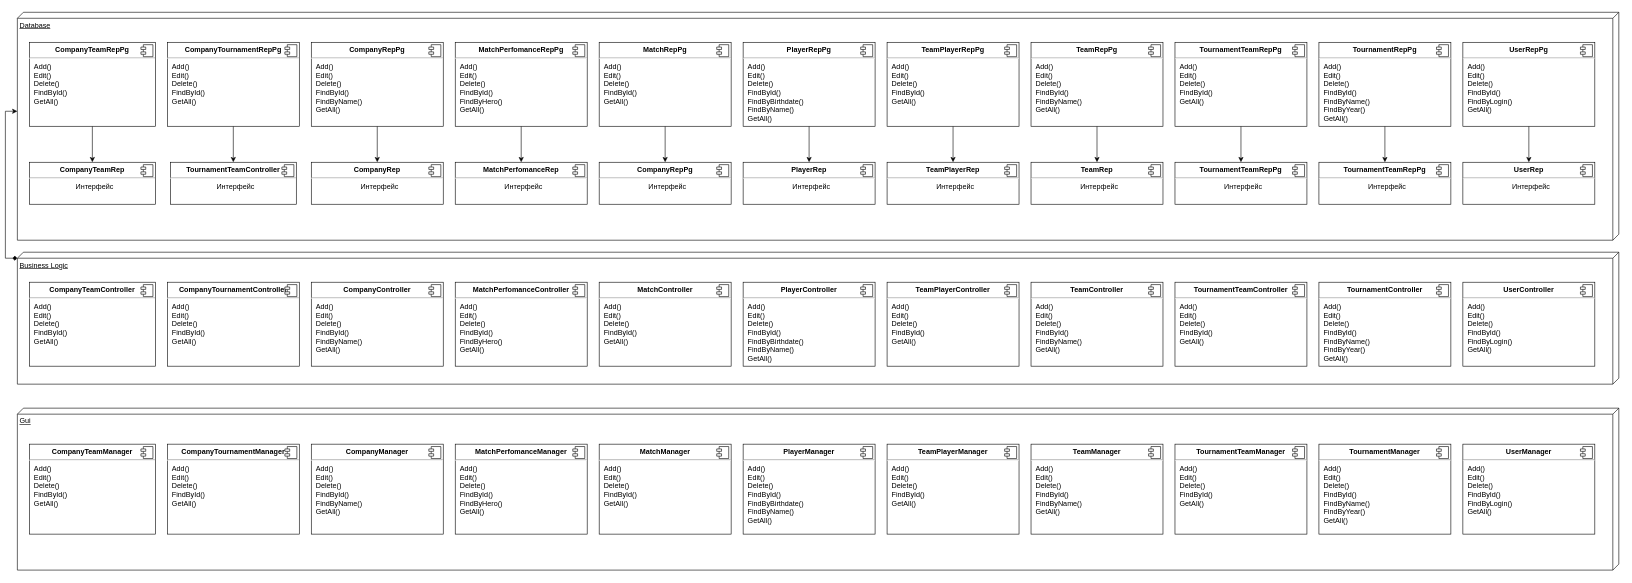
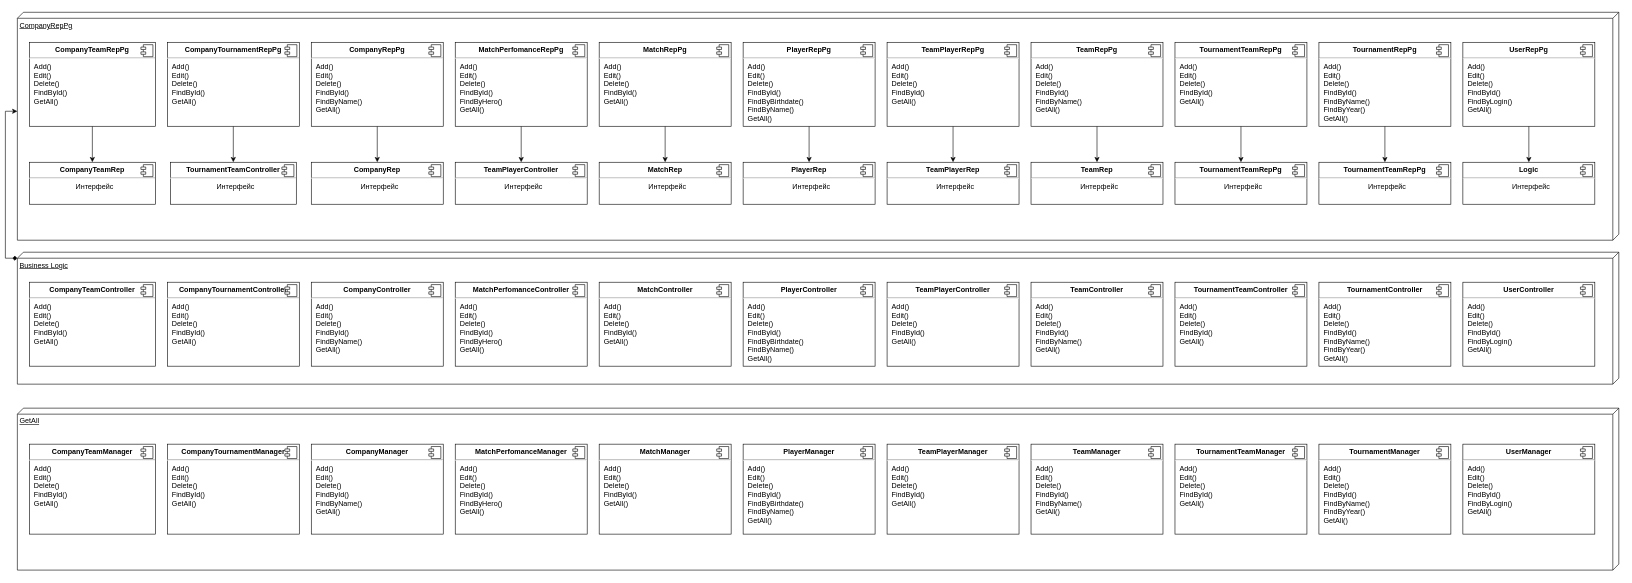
(36, 26) -> (44, 26)
(491, 162) -> (493, 162)
(623, 162) -> (617, 162)
(1481, 162) -> (1481, 162)
(25, 422) -> (30, 422)
